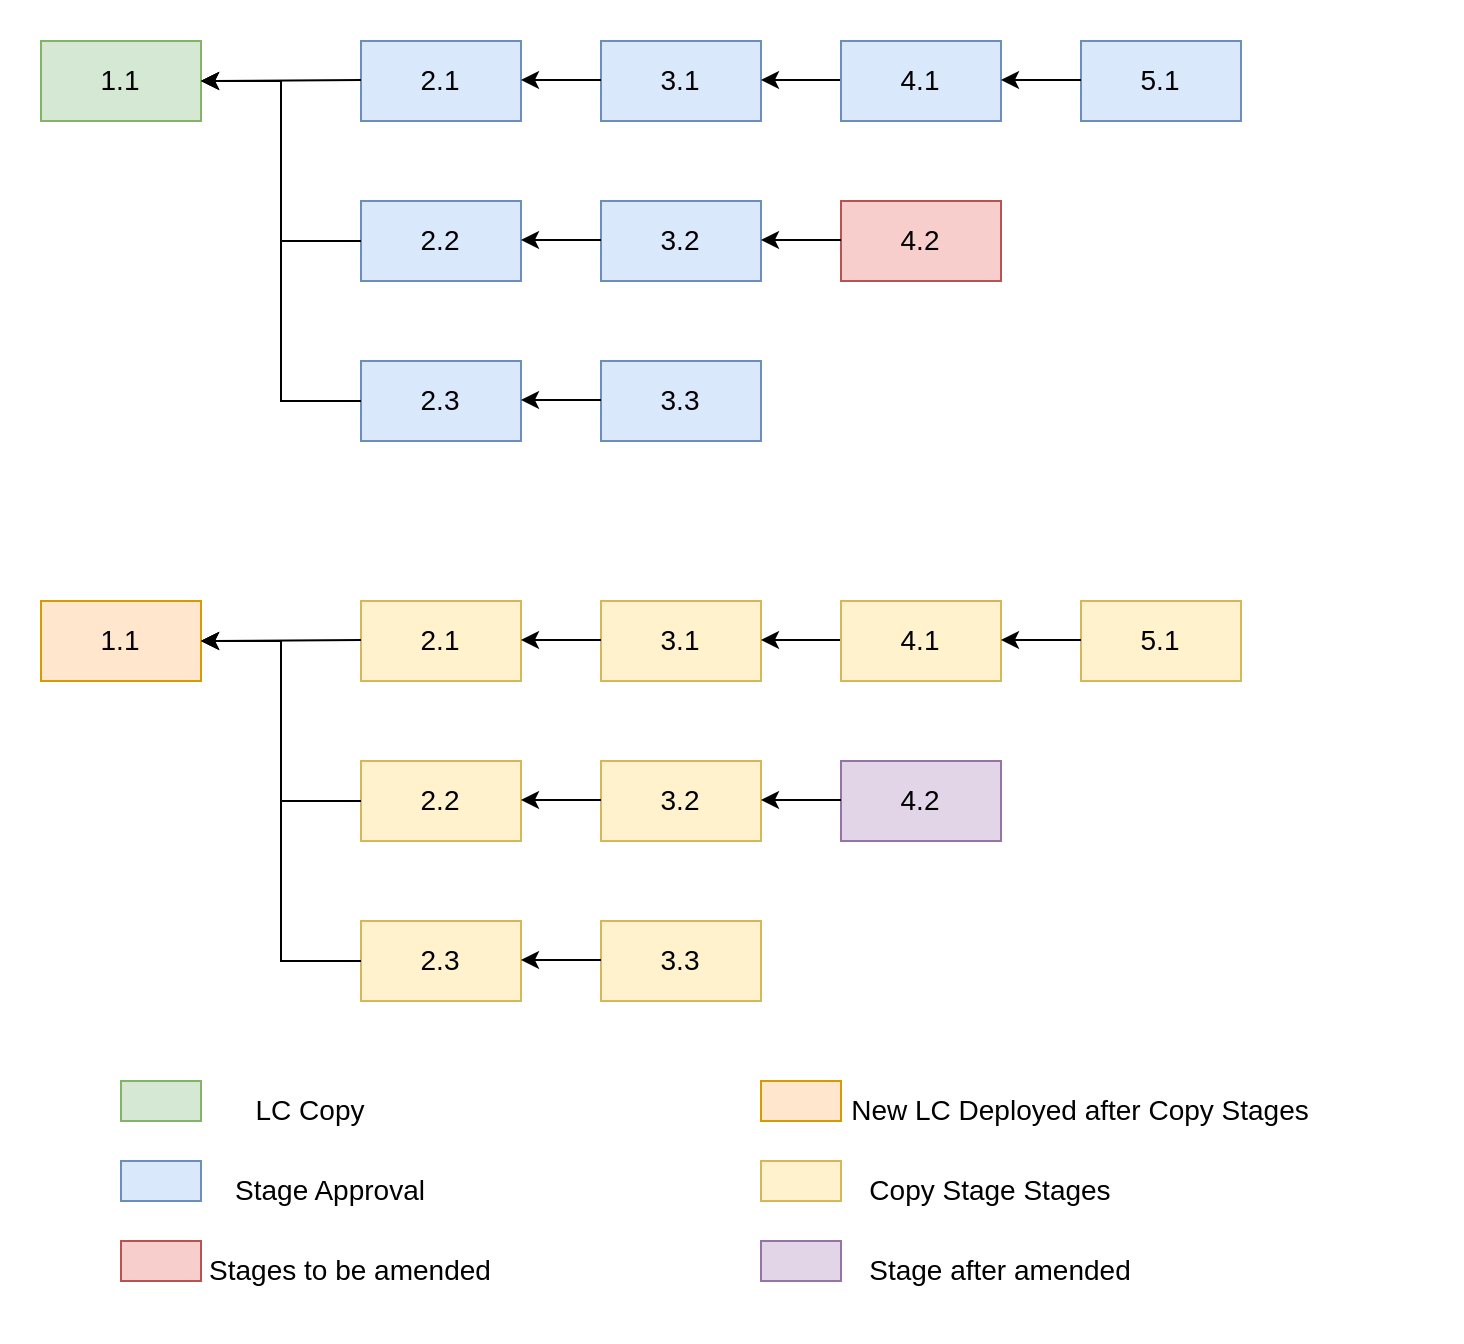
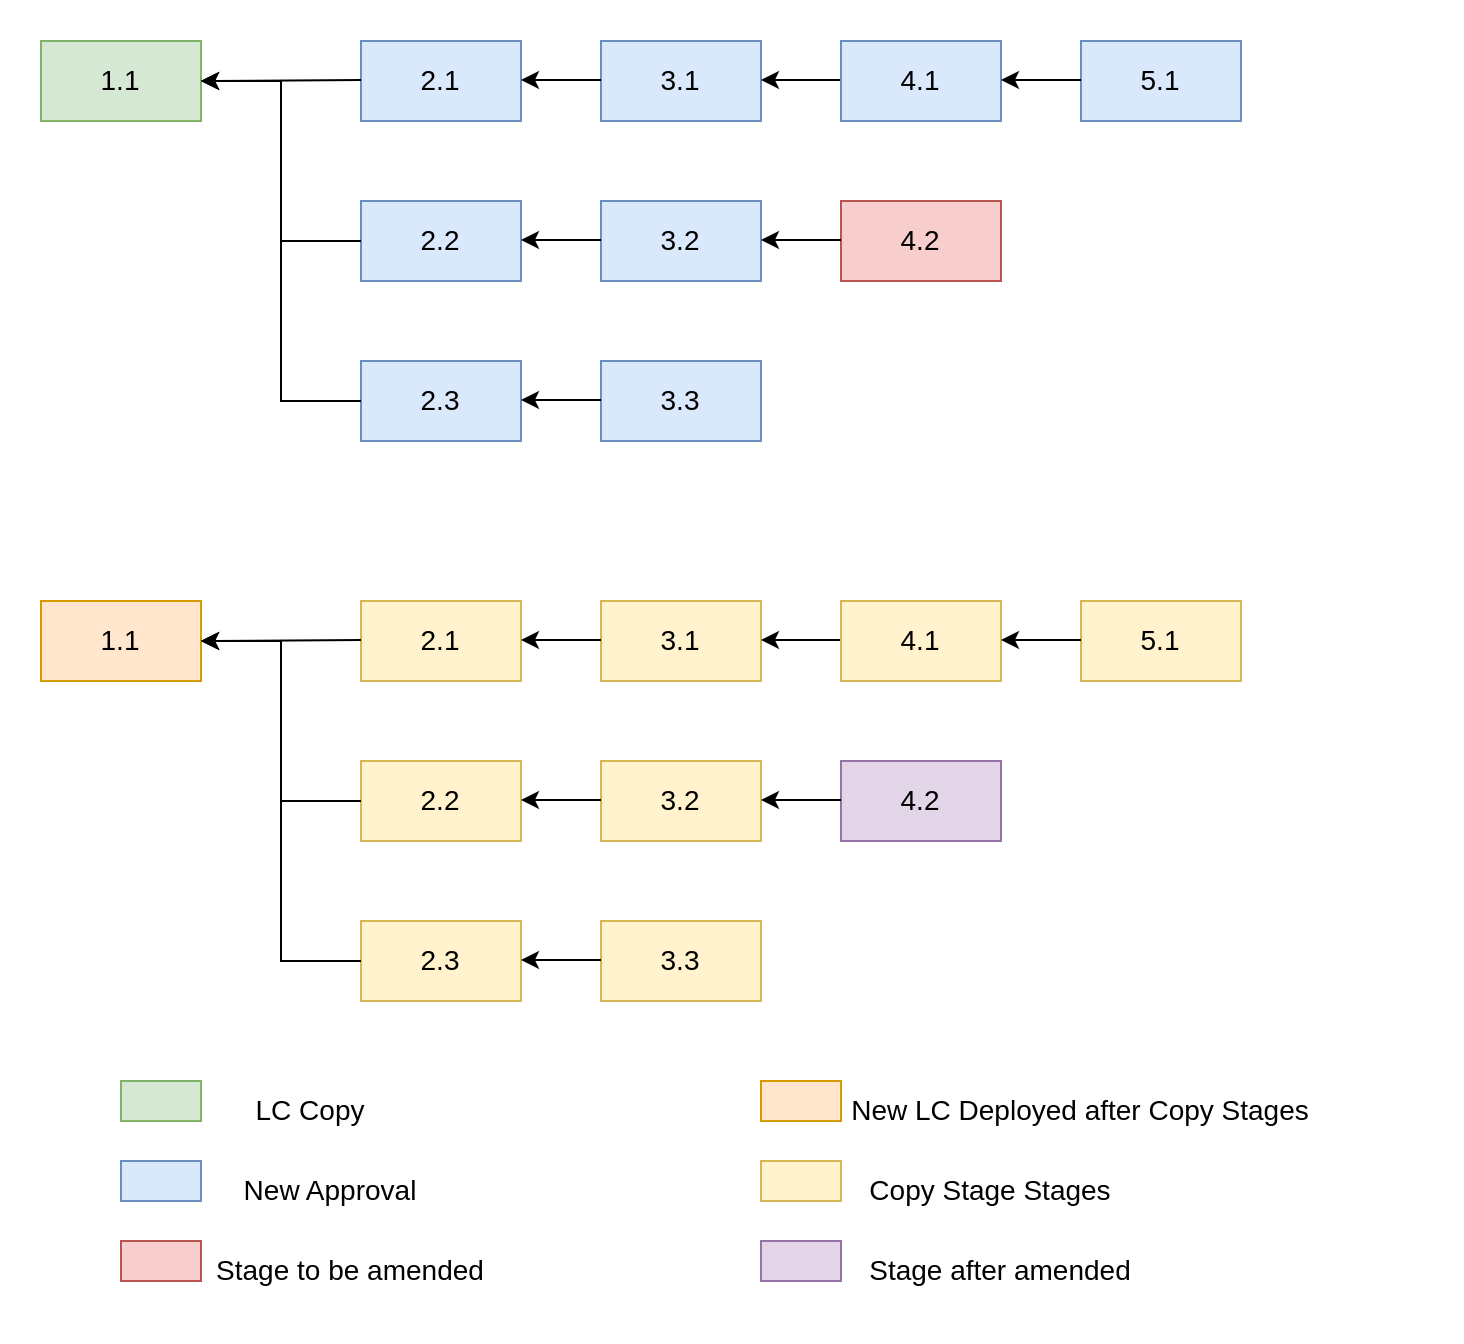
(331, 1191) -> (331, 1191)
(351, 1271) -> (351, 1271)
